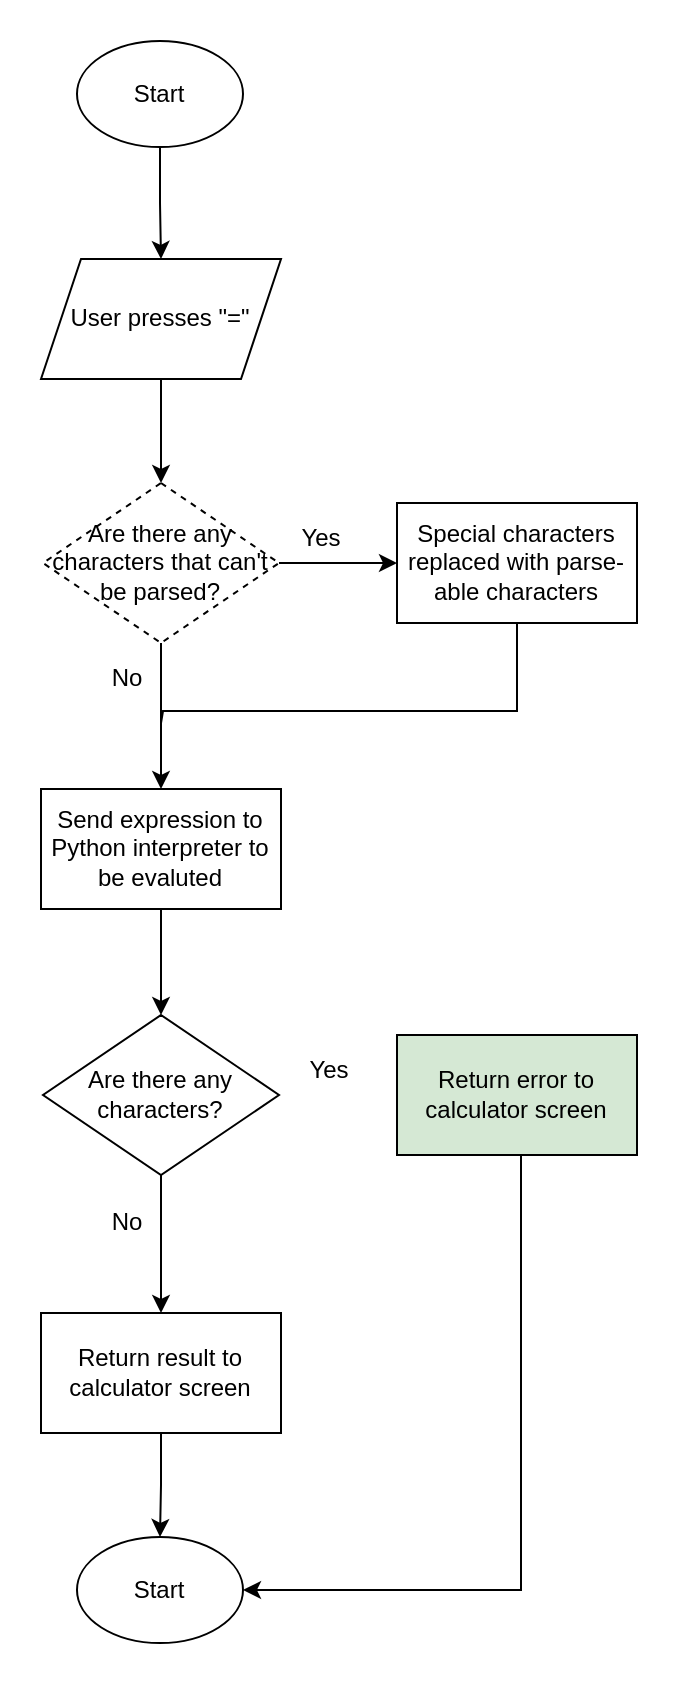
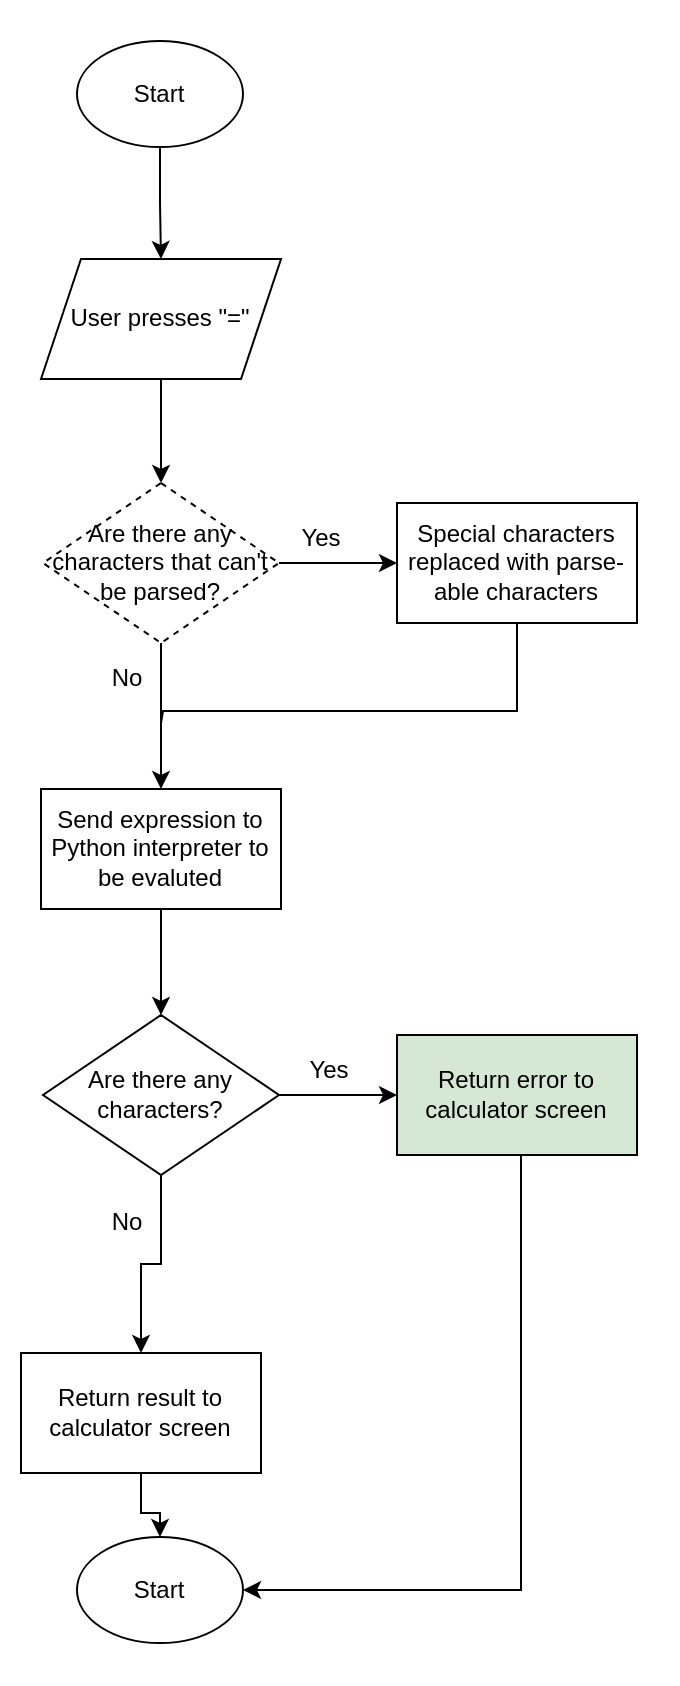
none -> (331, 1095)
(161, 1373) -> (141, 1413)
